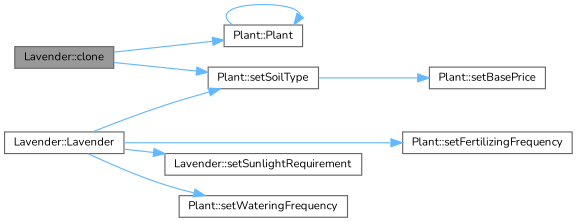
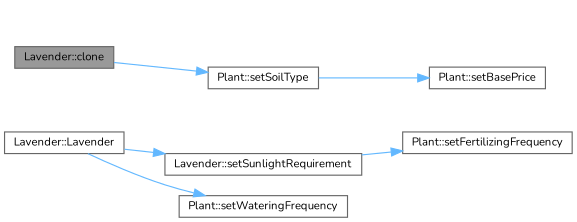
(263, 36) -> none
(150, 110) -> none
(257, 143) -> (377, 153)
